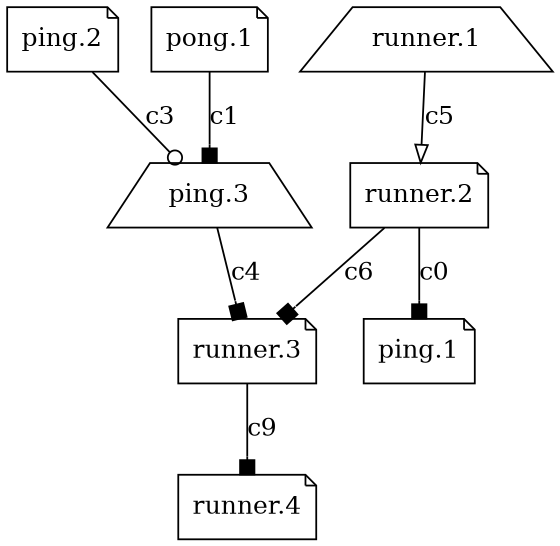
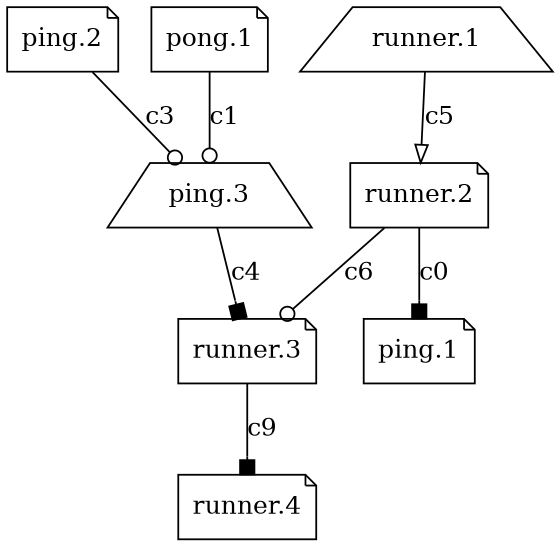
(210, 108) -> (210, 110)
(340, 267) -> (339, 268)
